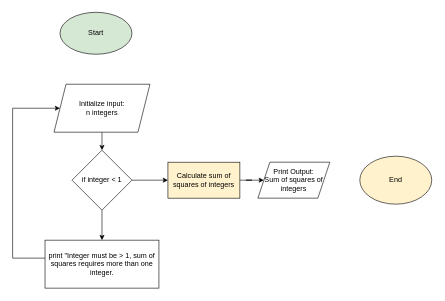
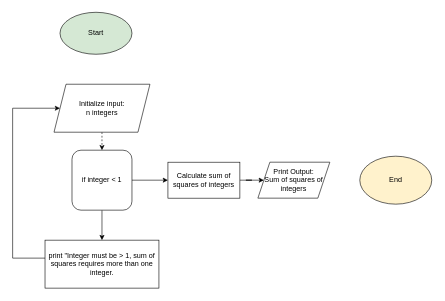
(102, 139) -> (102, 139)
(102, 180) -> (102, 180)
(204, 180) -> (204, 180)
